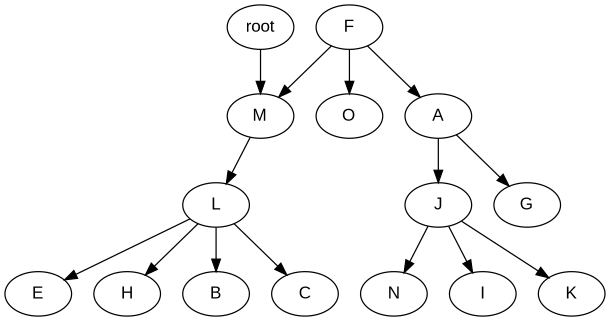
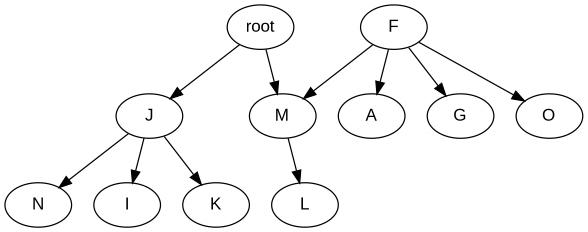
(438, 154) -> (210, 68)
(478, 156) -> (423, 67)
(38, 294) -> none
(127, 294) -> none
(216, 294) -> none
(305, 294) -> none
